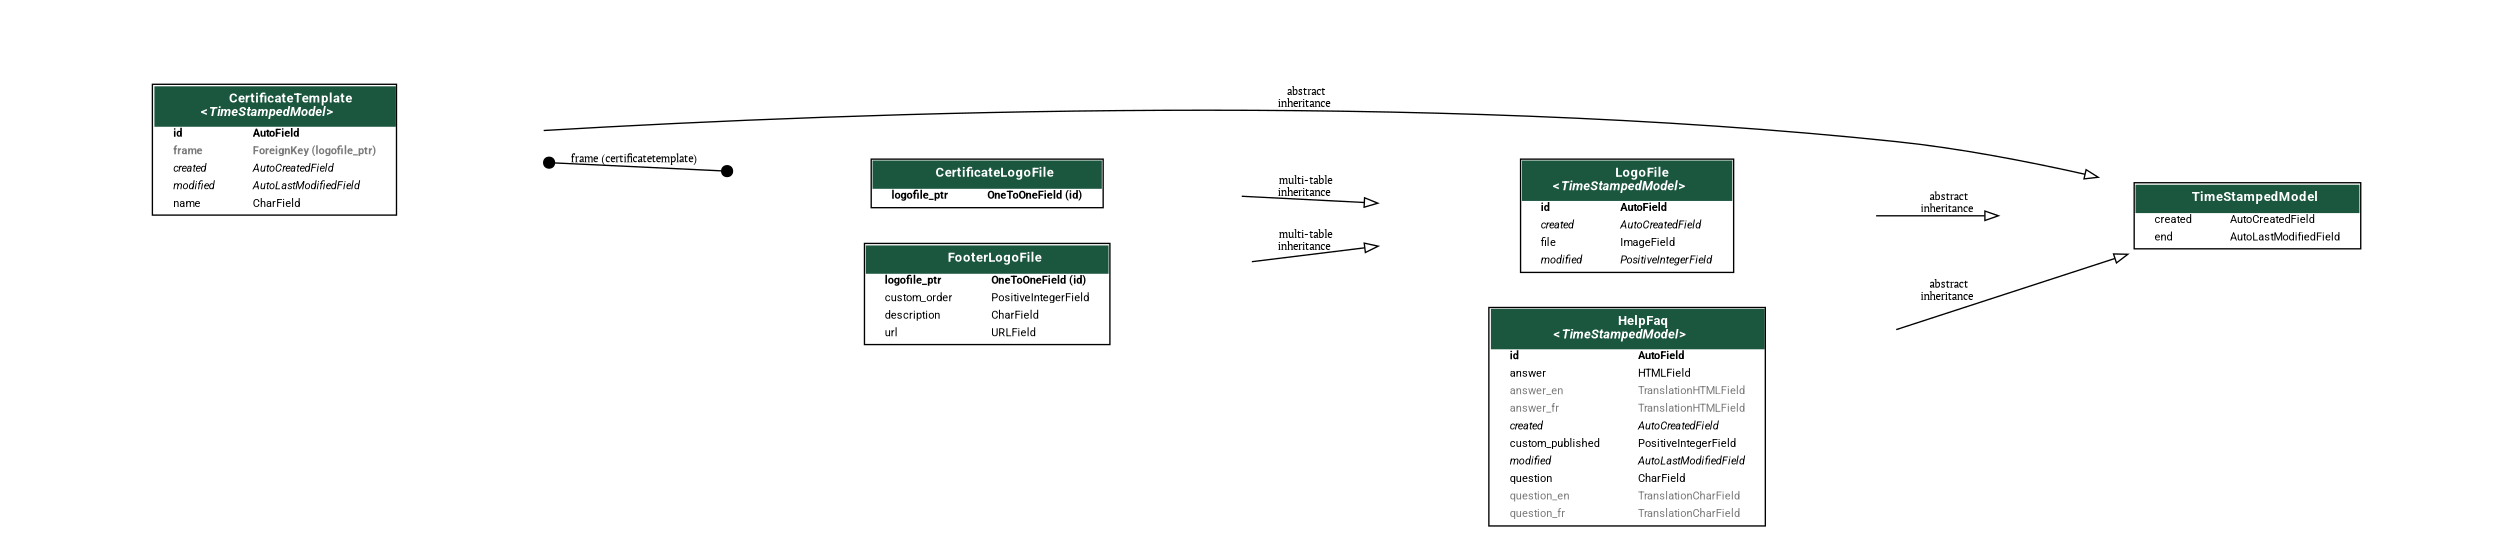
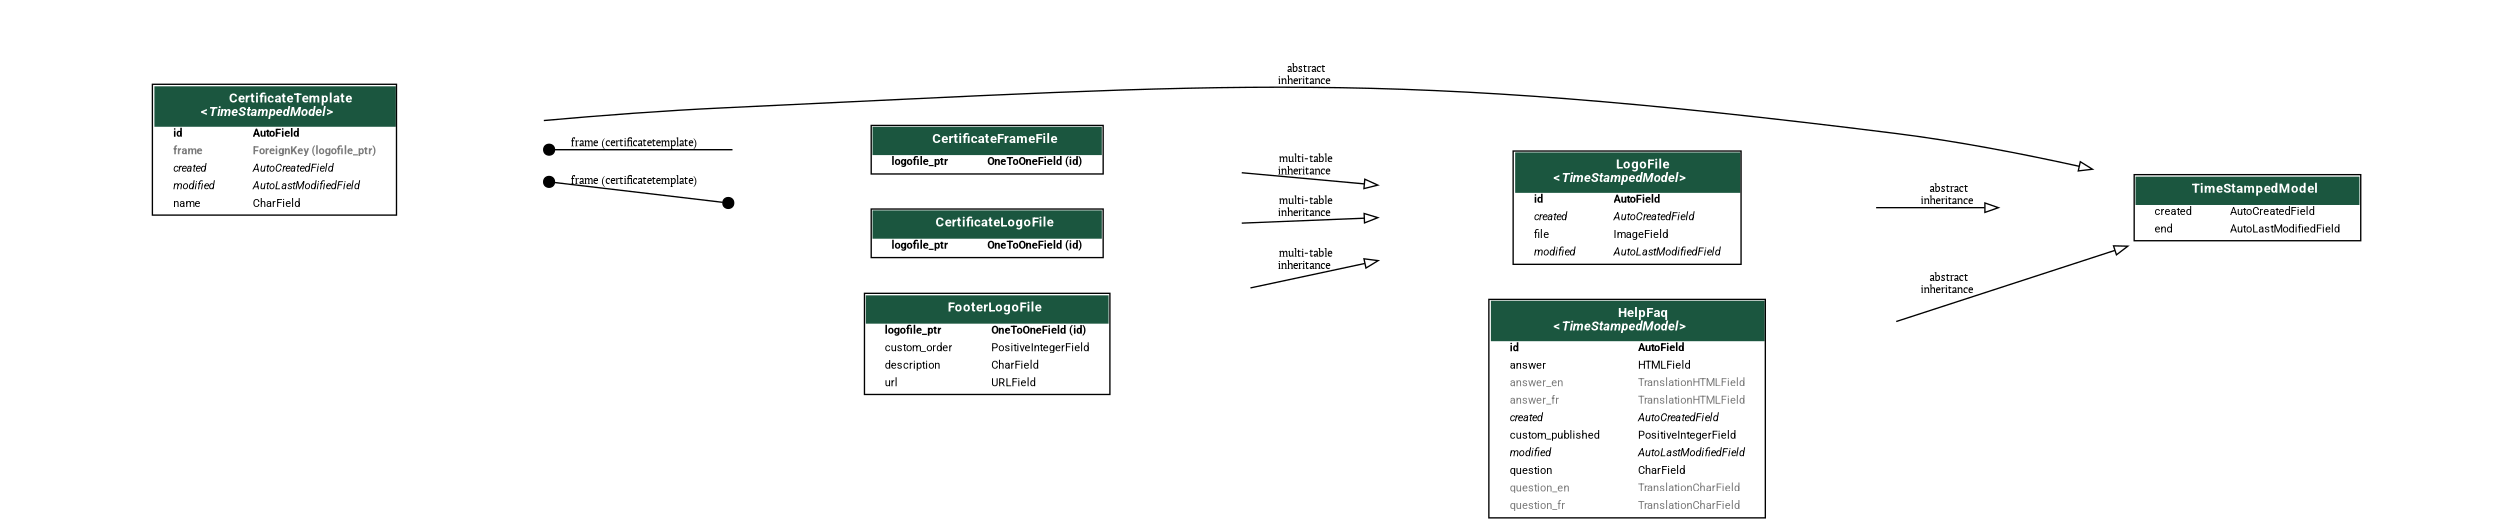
none -> (987, 150)
(1667, 260) -> (1668, 252)
